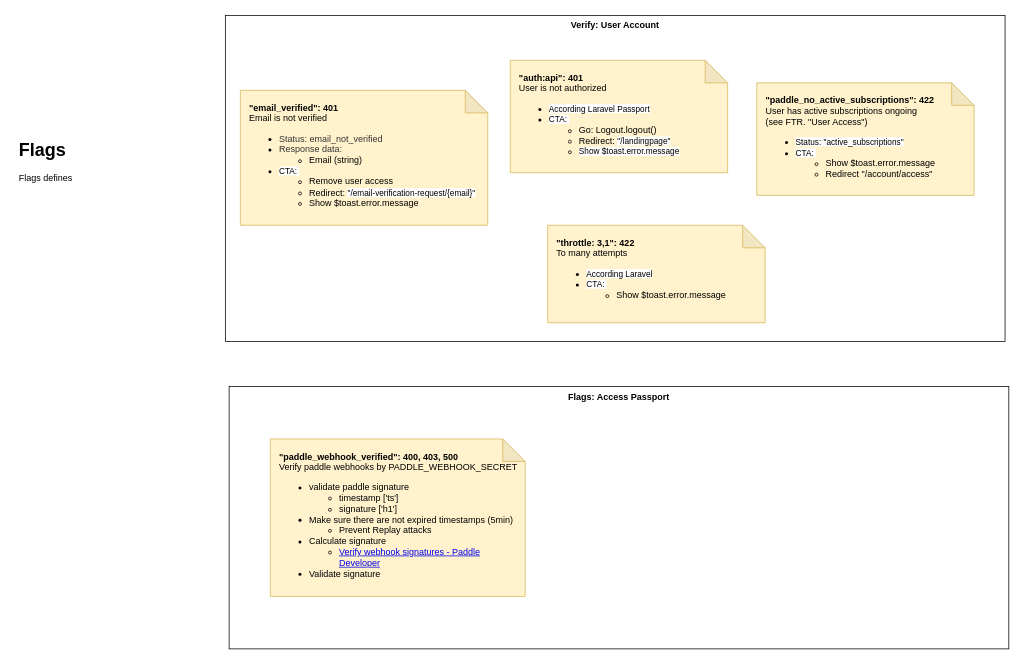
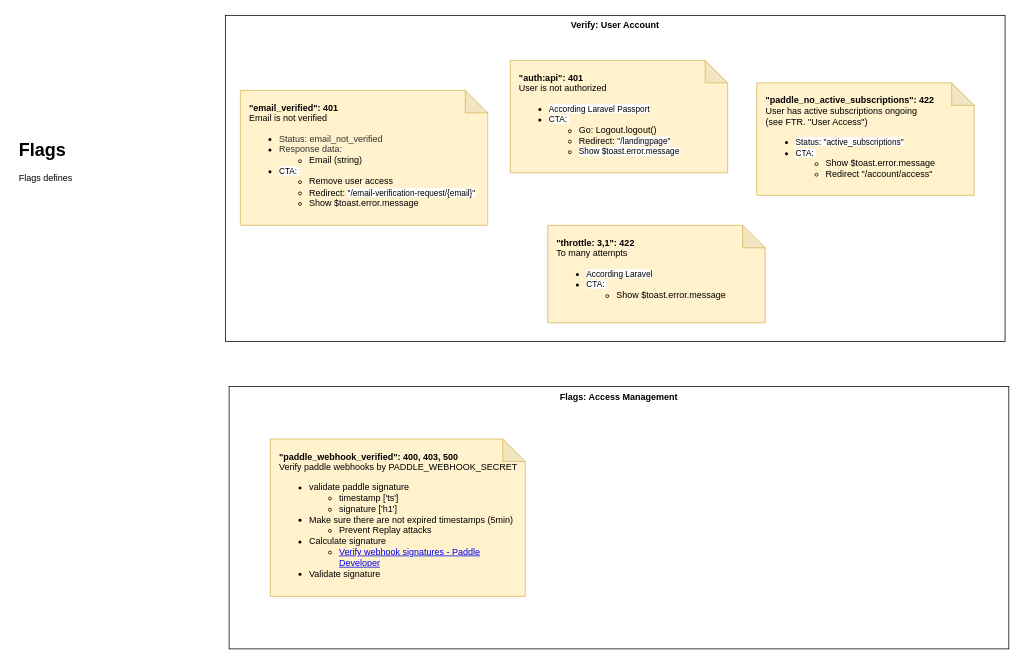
(619, 397) -> (619, 397)
